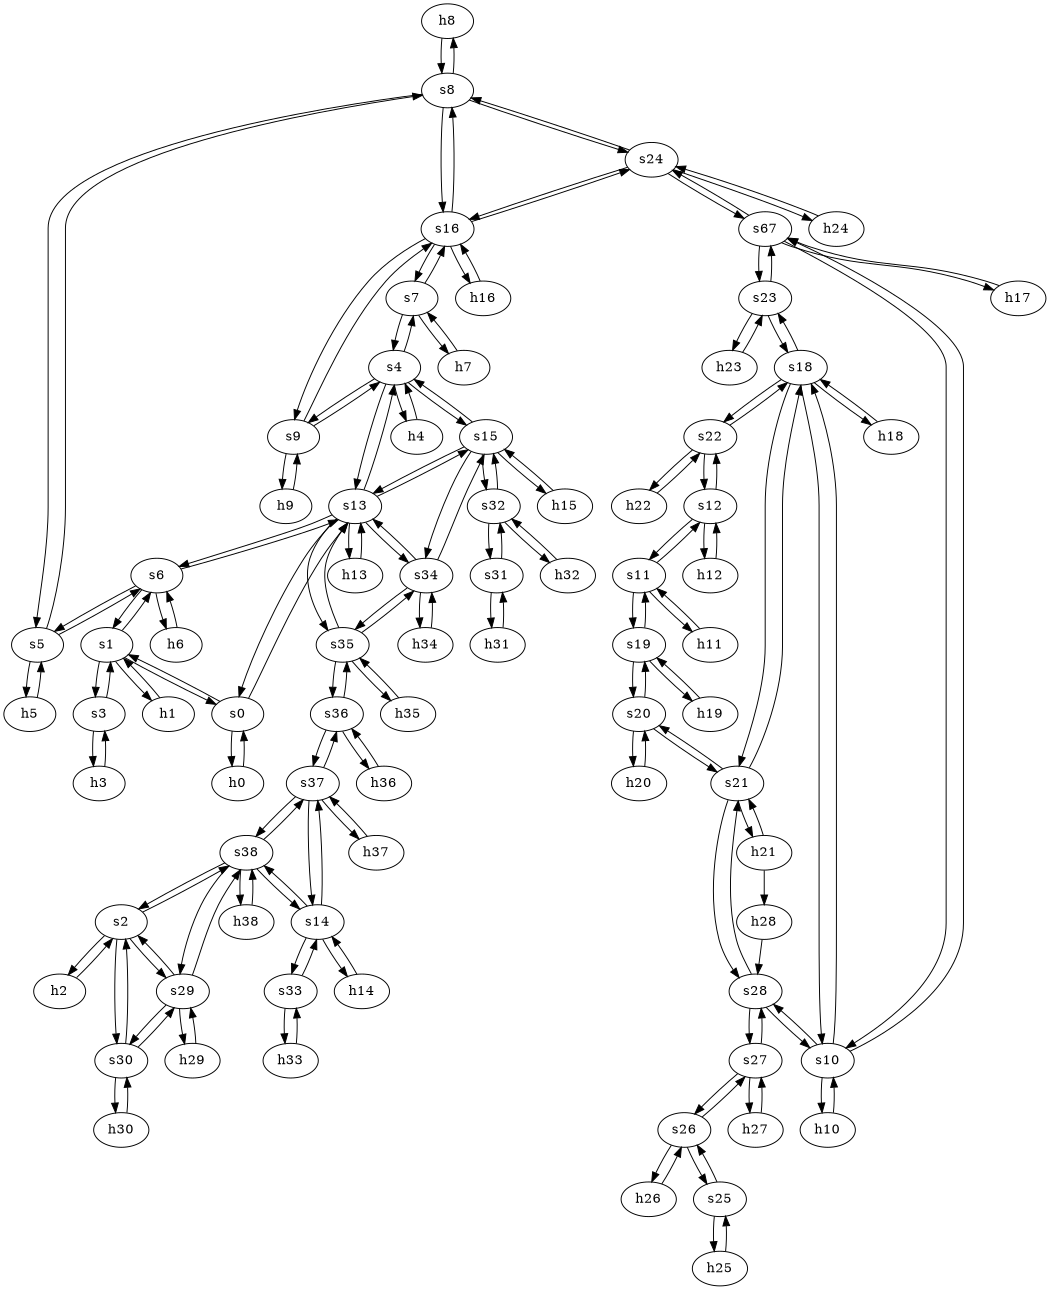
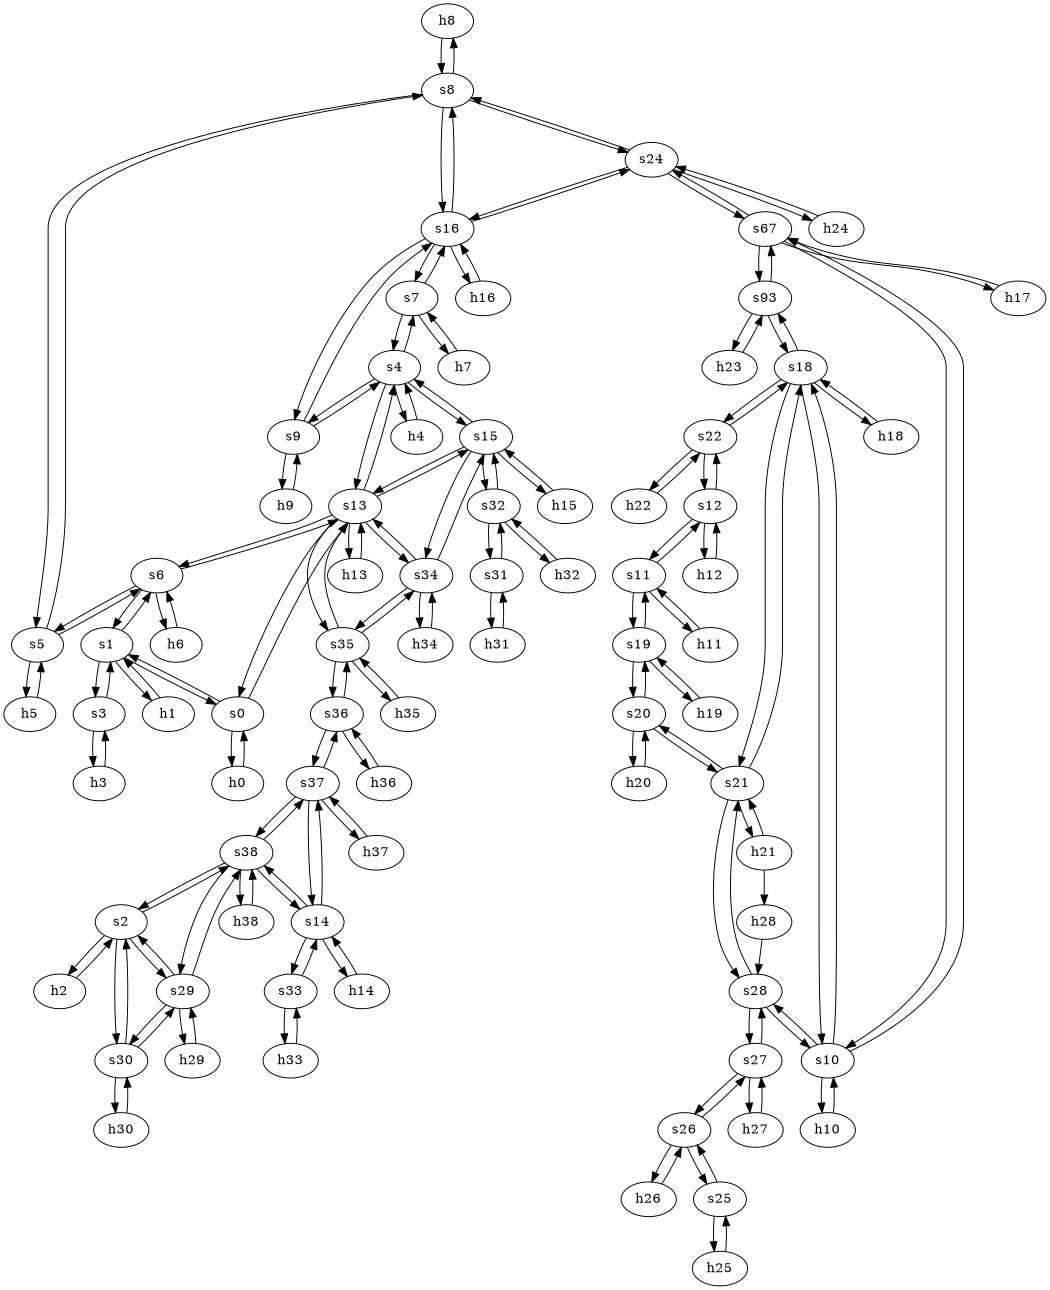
(765, 298) -> (765, 298)
